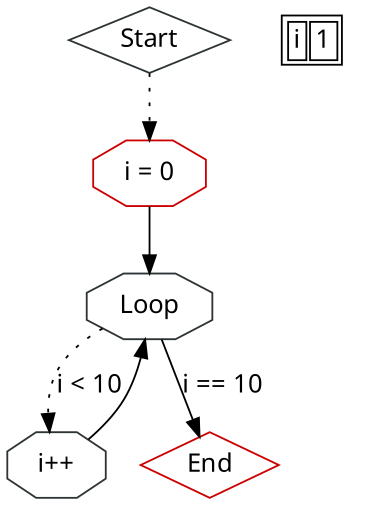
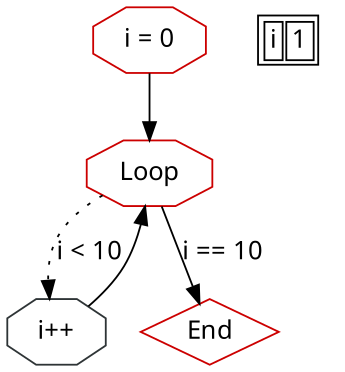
(150, 40) -> none
(150, 306) -> (150, 173)
